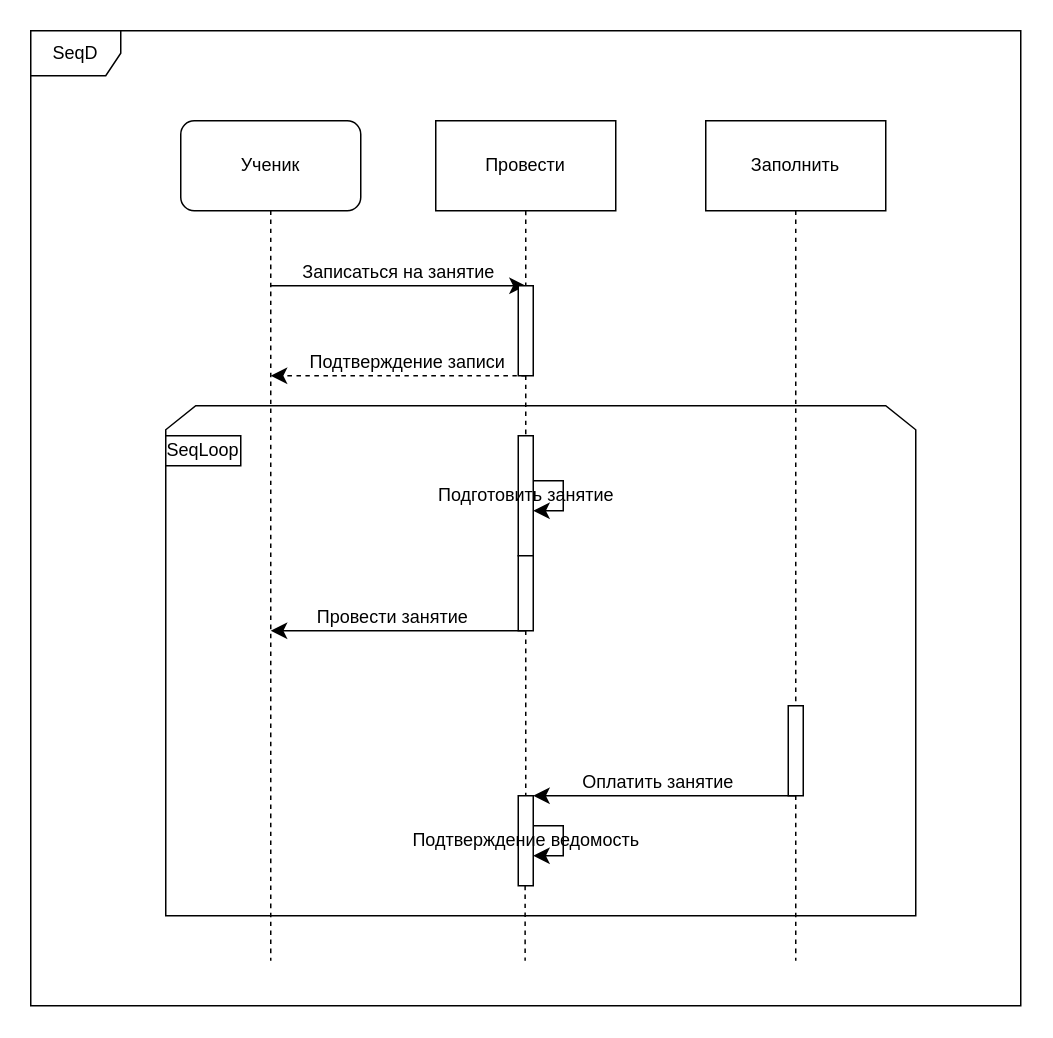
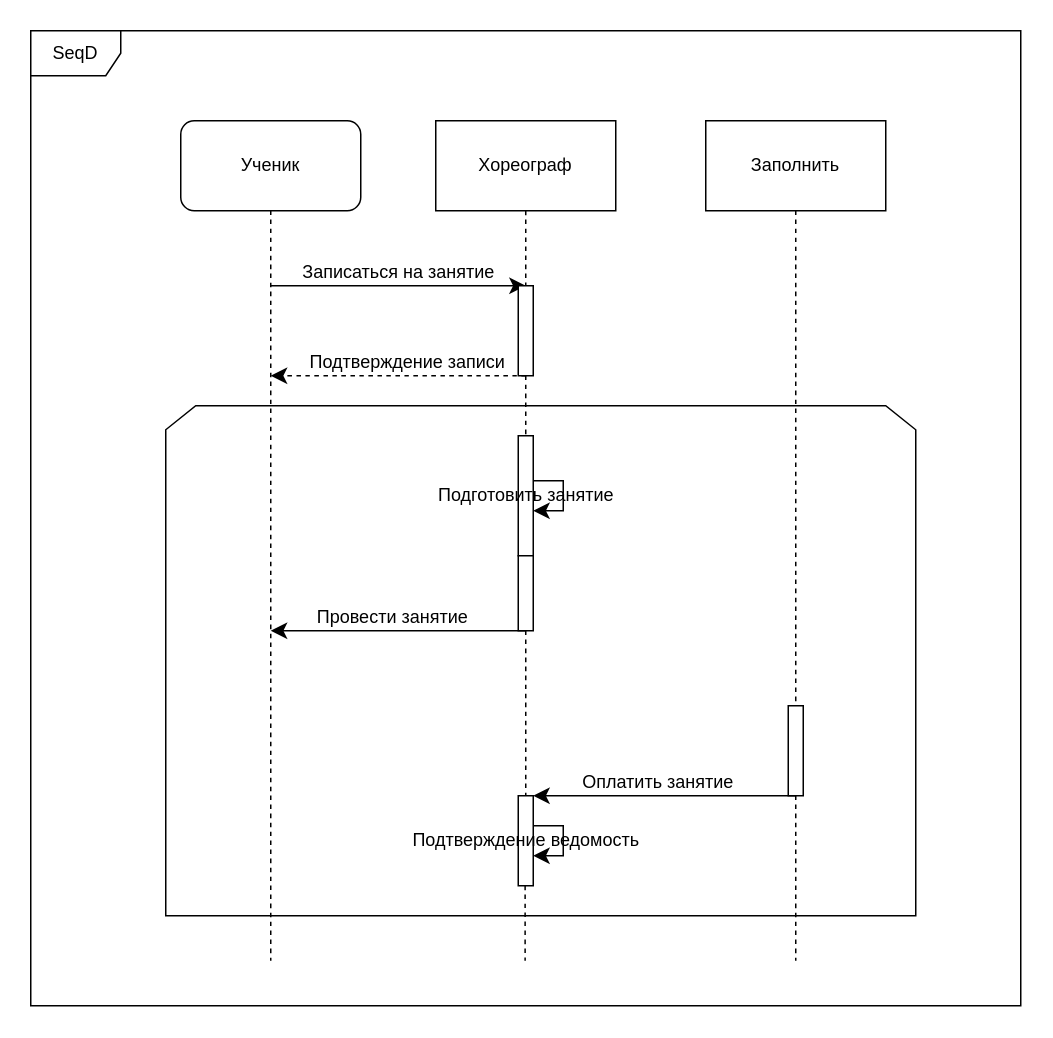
(526, 166) -> (526, 166)
(203, 451) -> none
